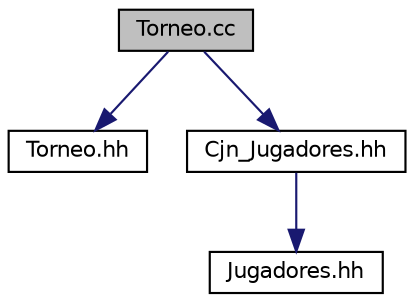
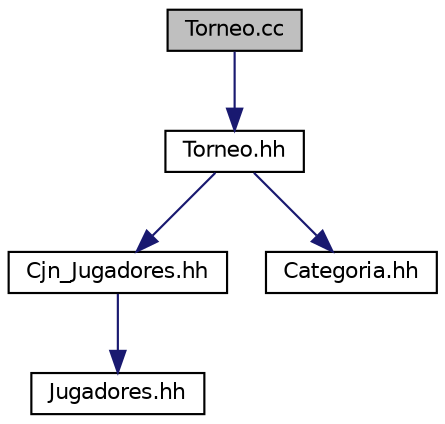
(234, 83) -> (184, 204)
none -> (351, 272)
